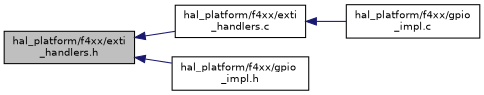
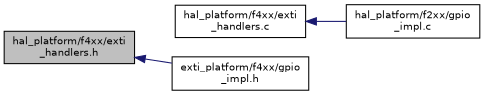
(413, 21) -> (413, 21)
(160, 34) -> none
(240, 74) -> (240, 74)
